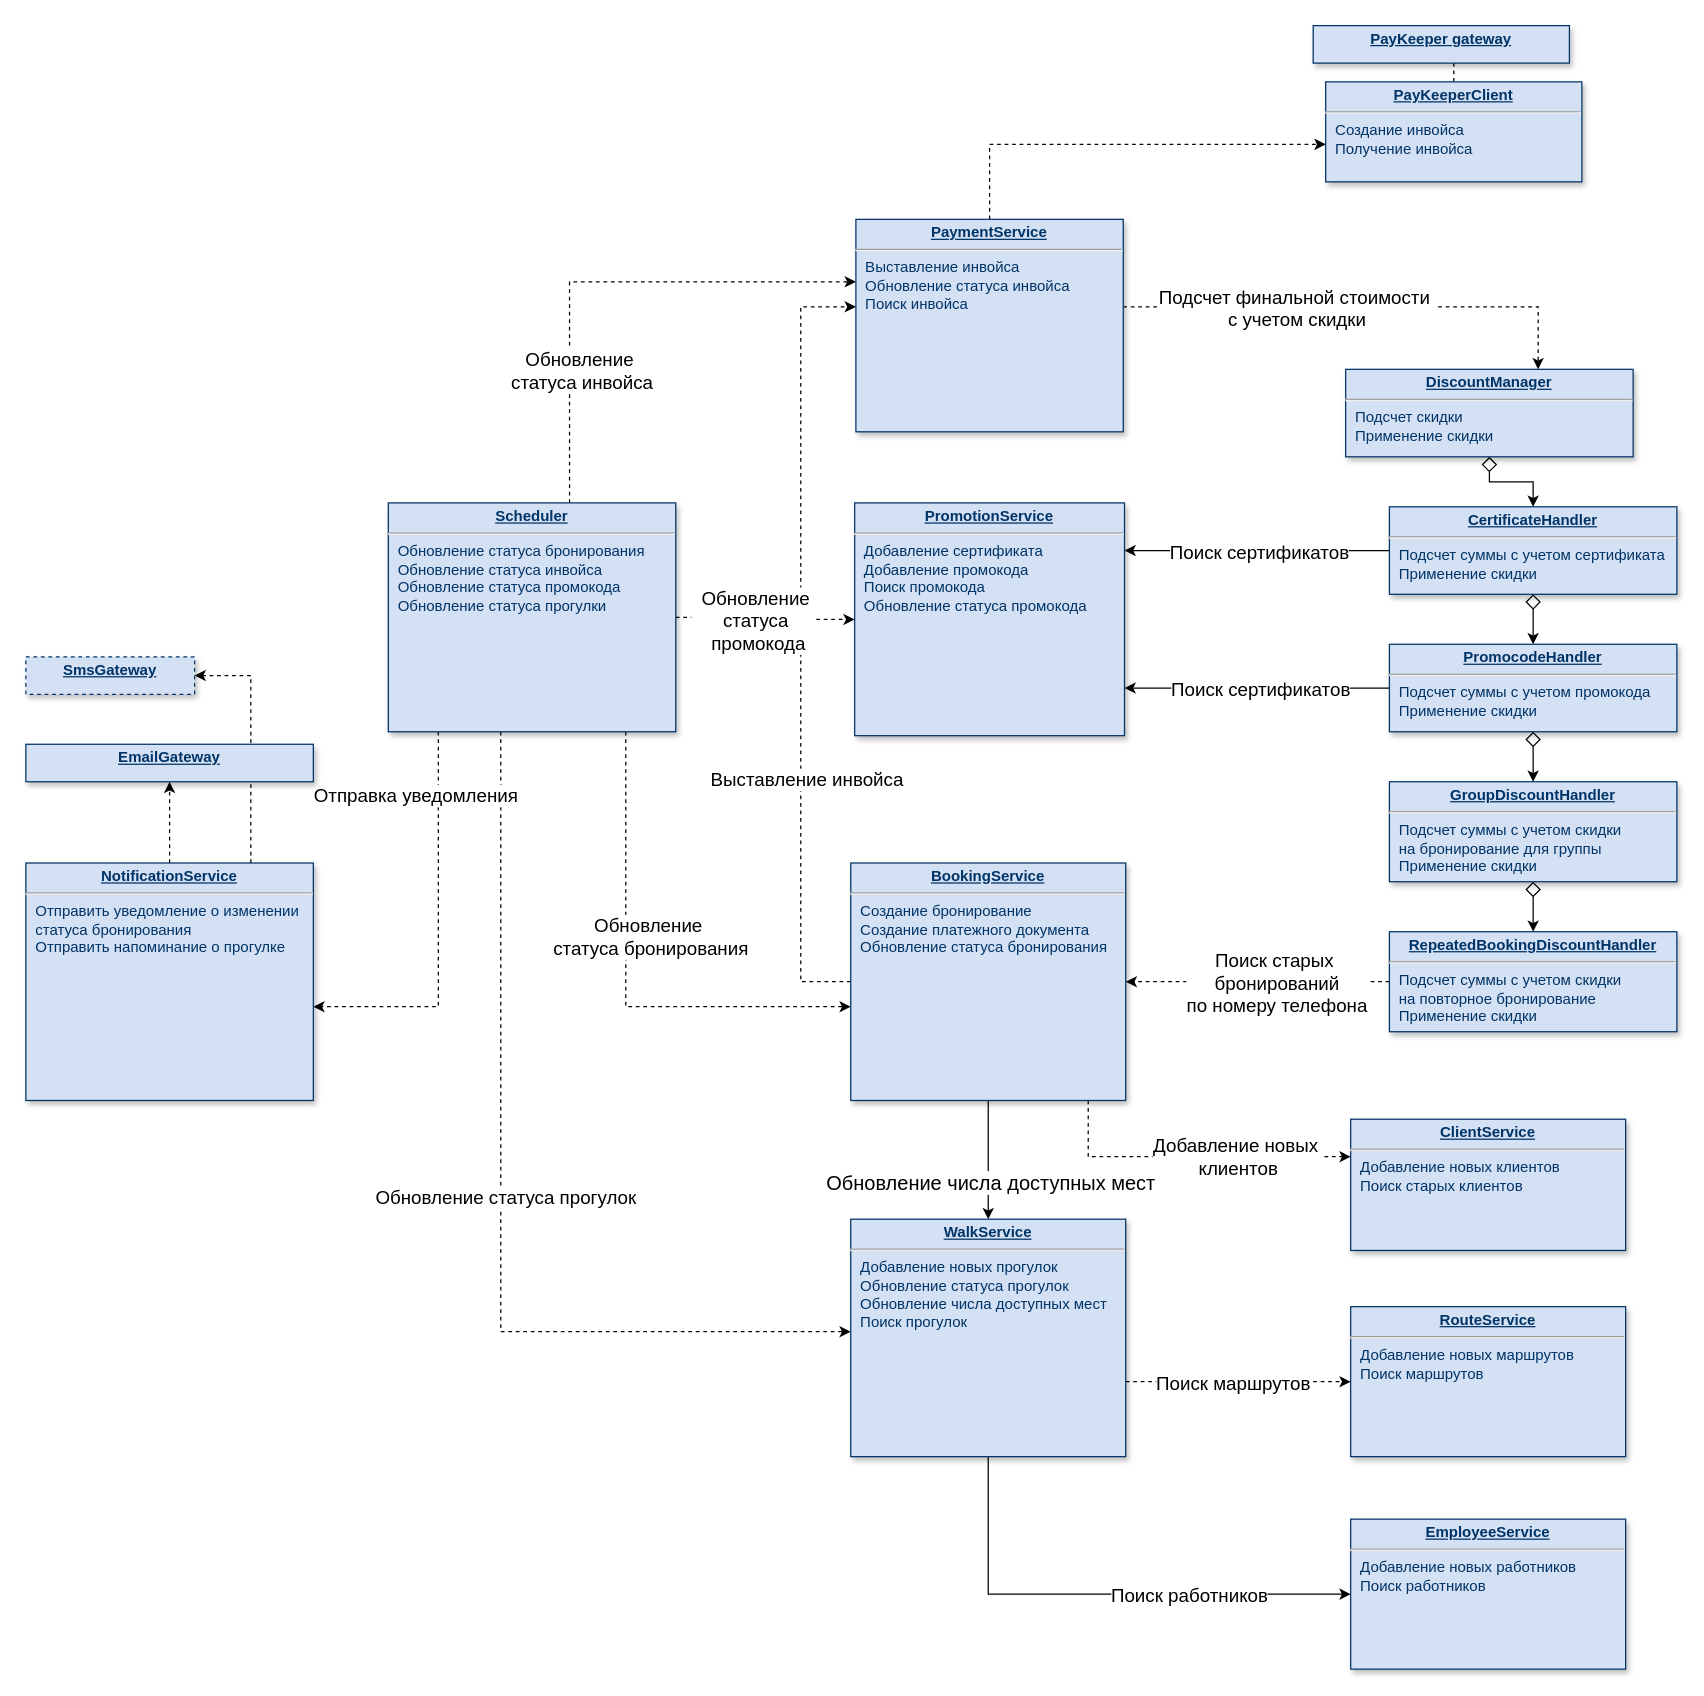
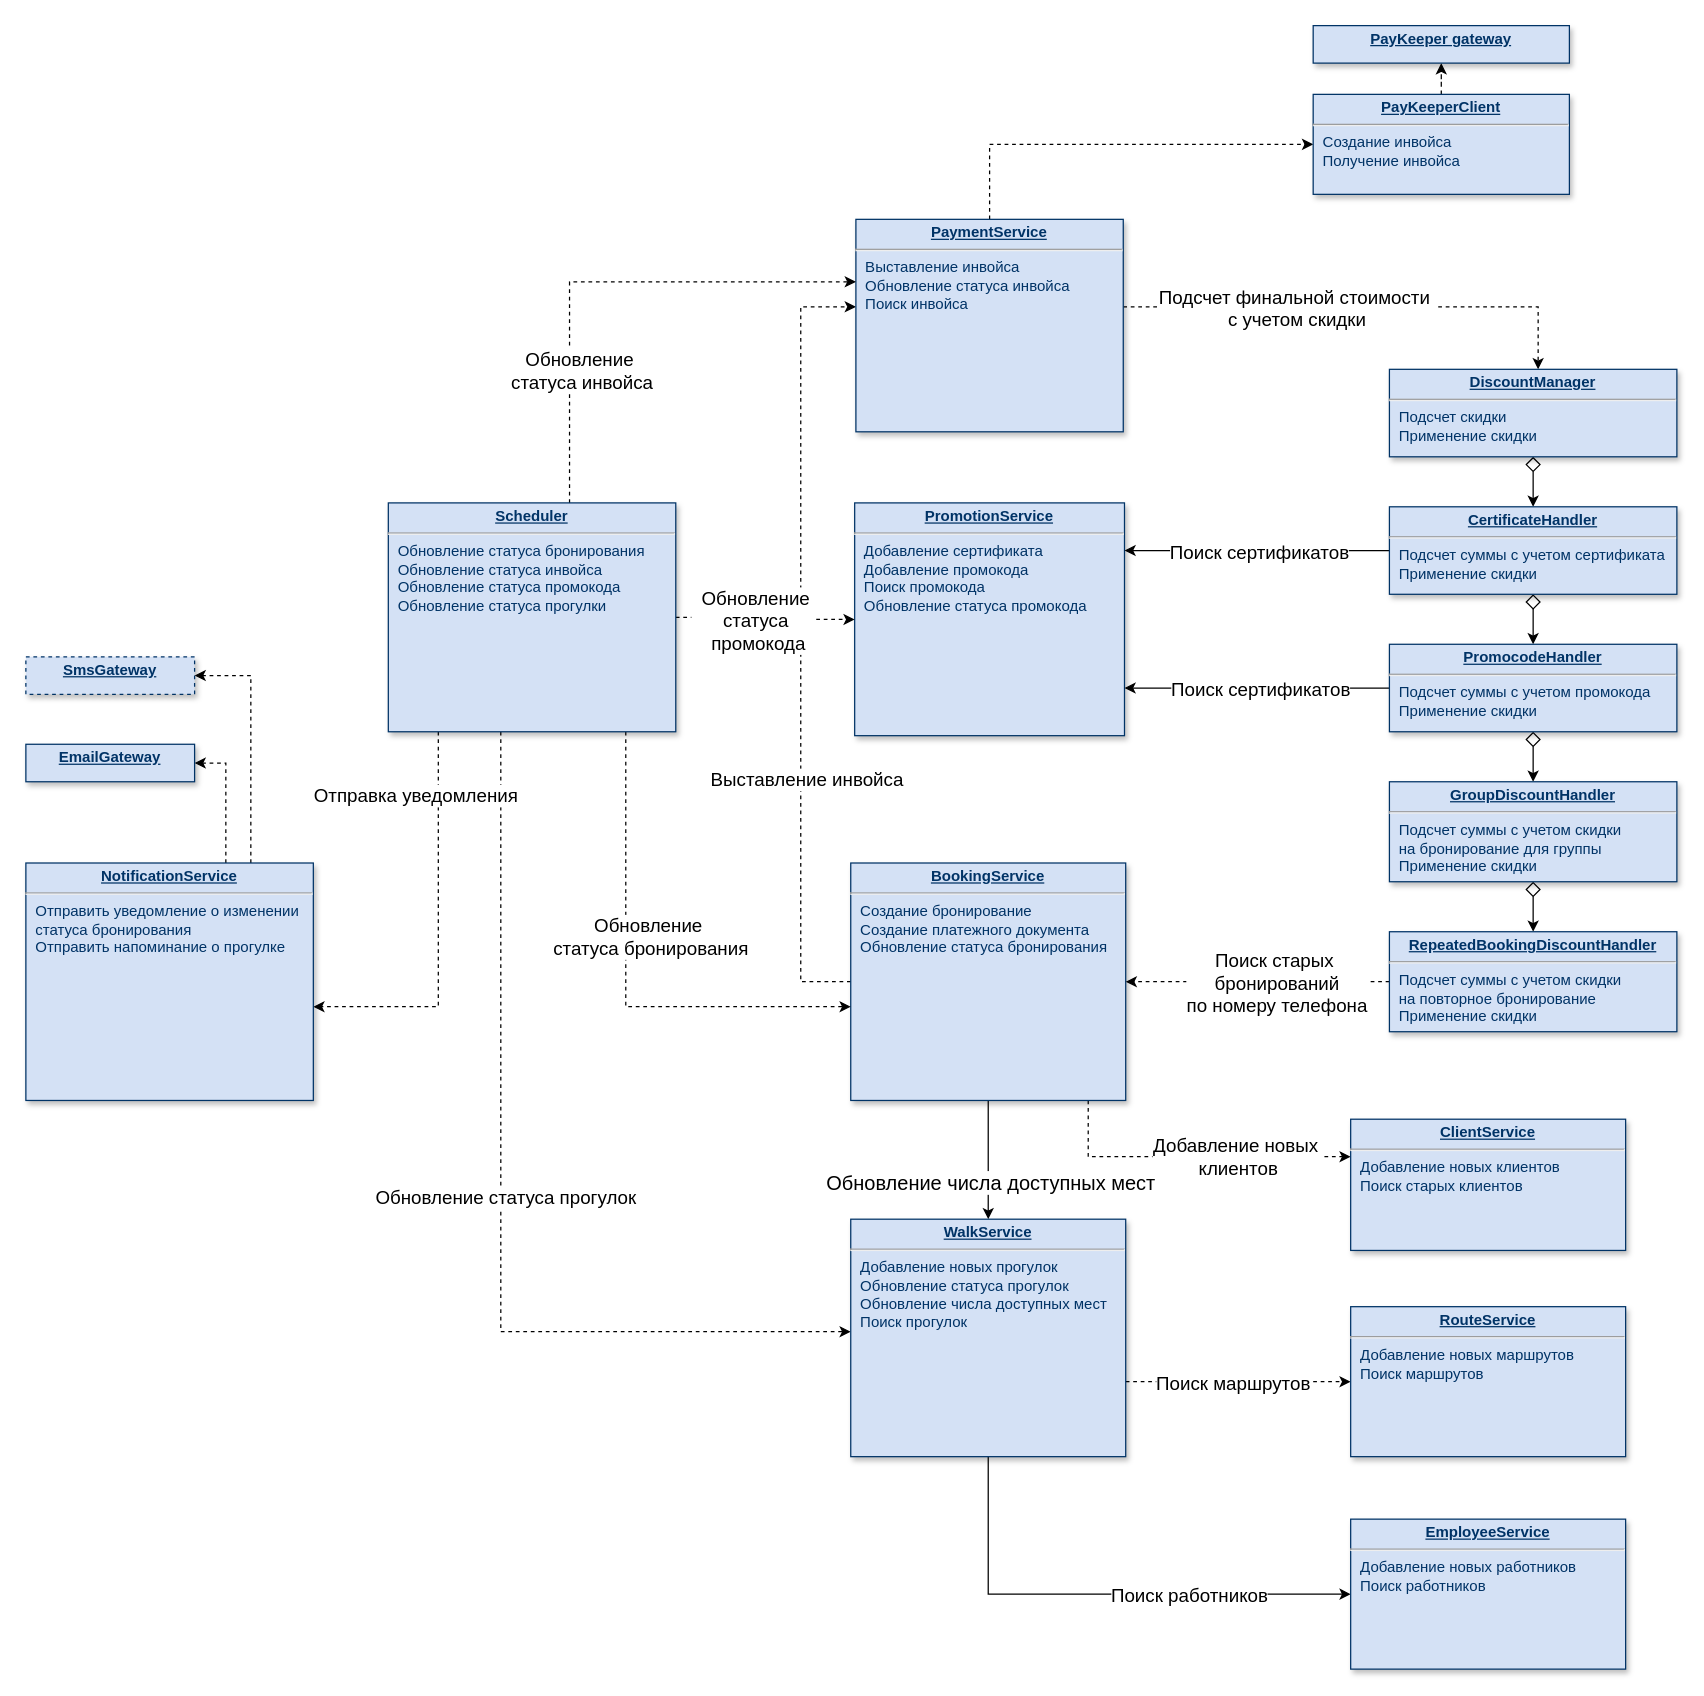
(1454, 132) -> (1441, 144)
(1489, 413) -> (1533, 413)
(169, 763) -> (110, 763)
